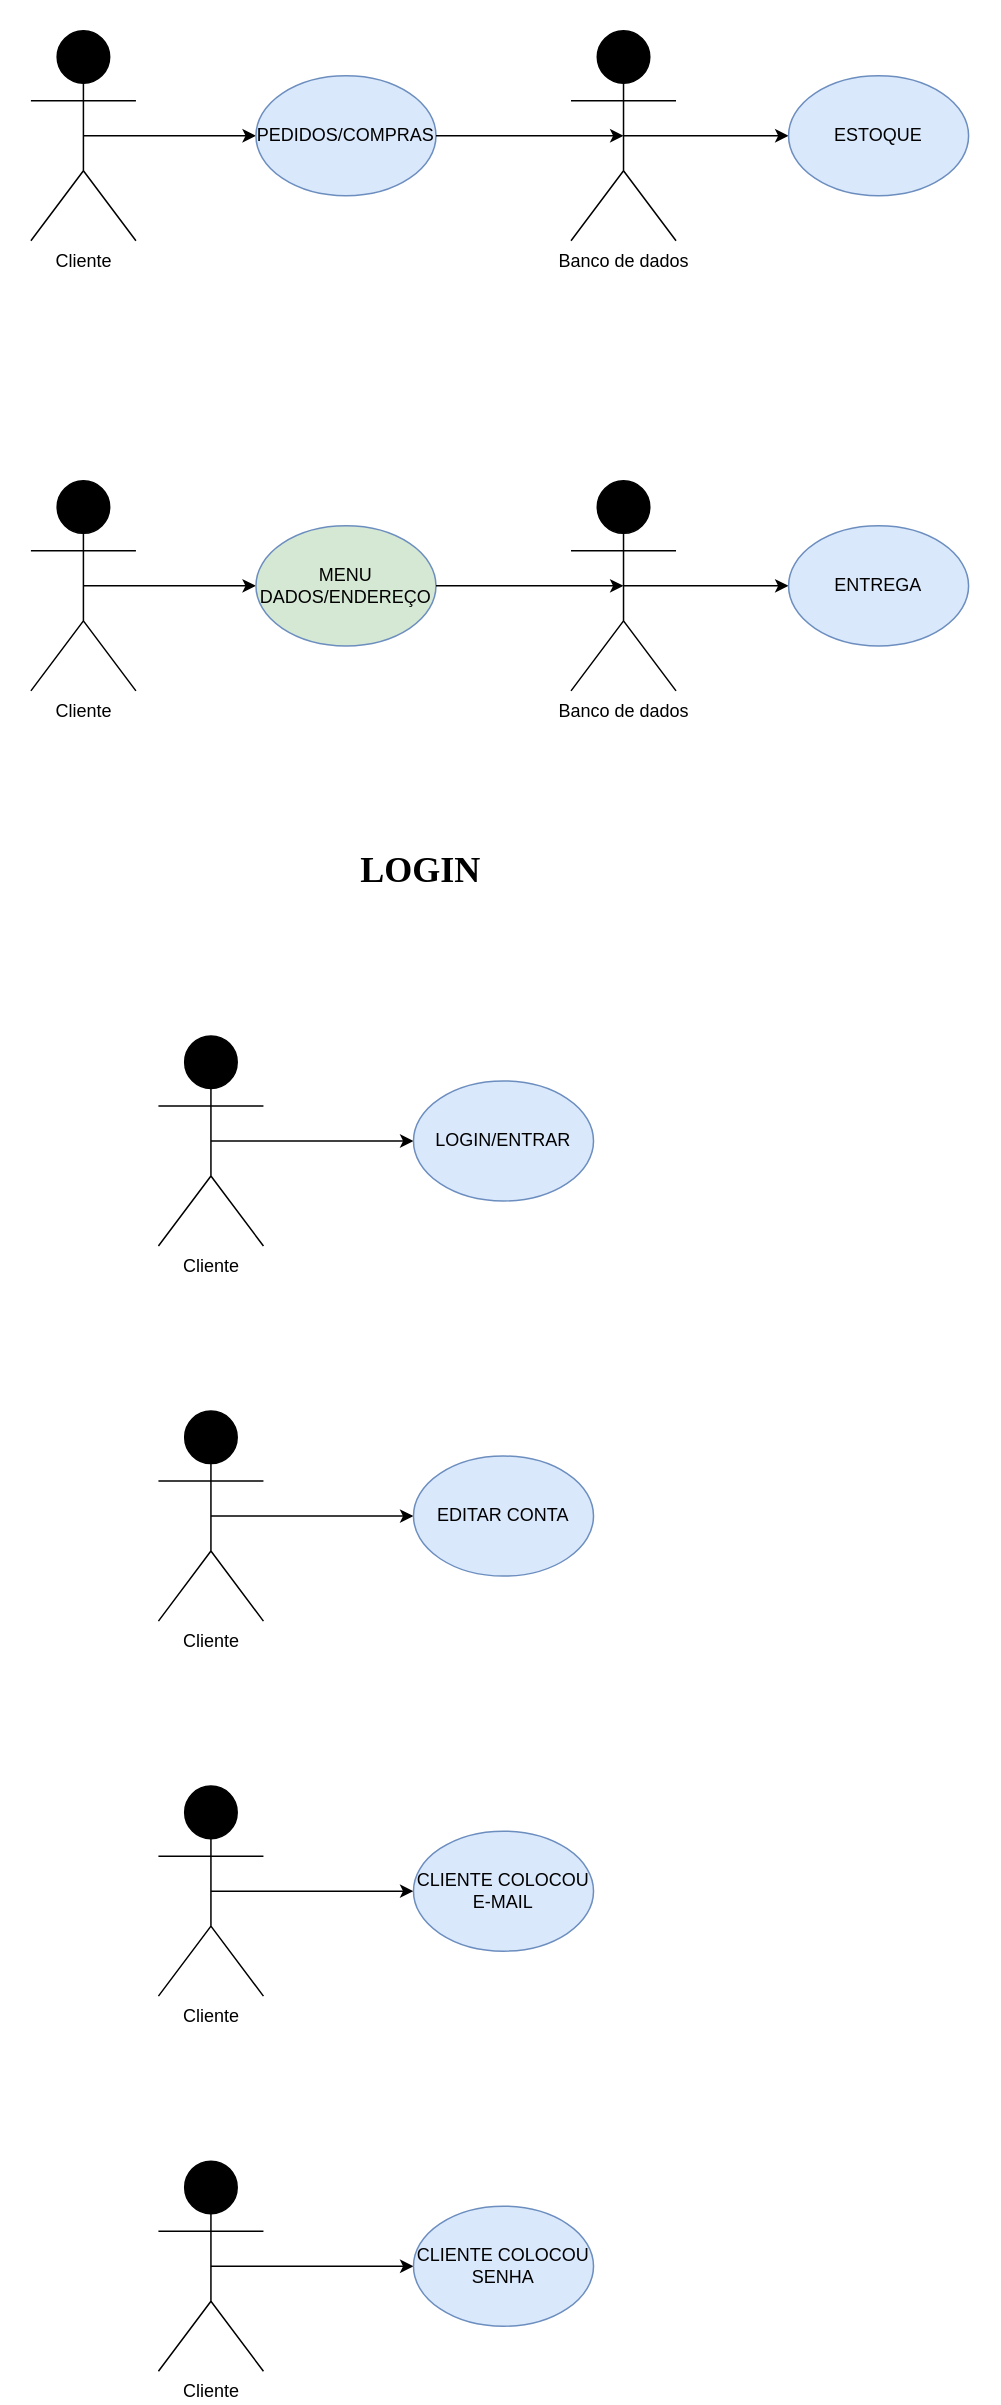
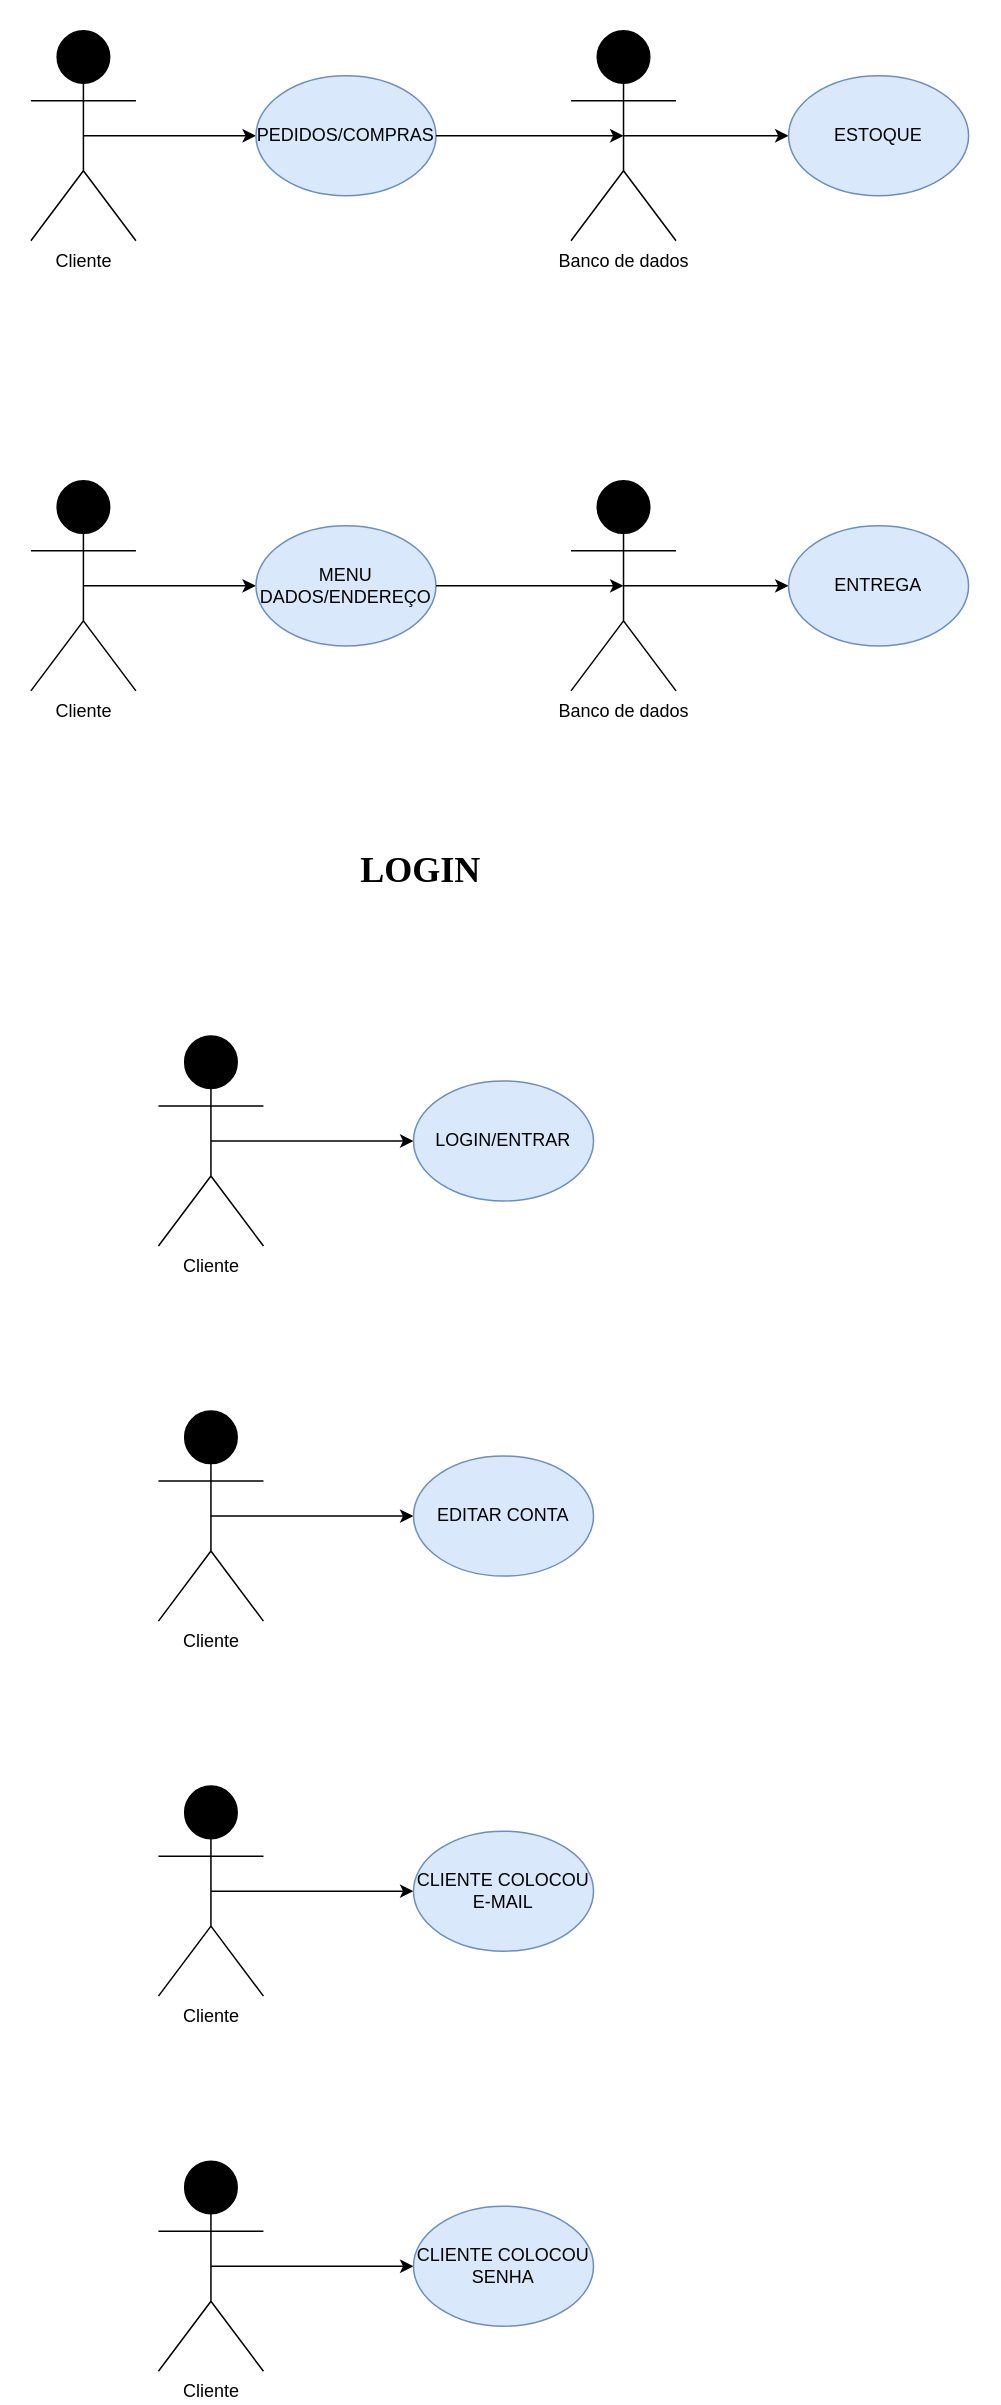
(346, 586) -> (346, 586)
